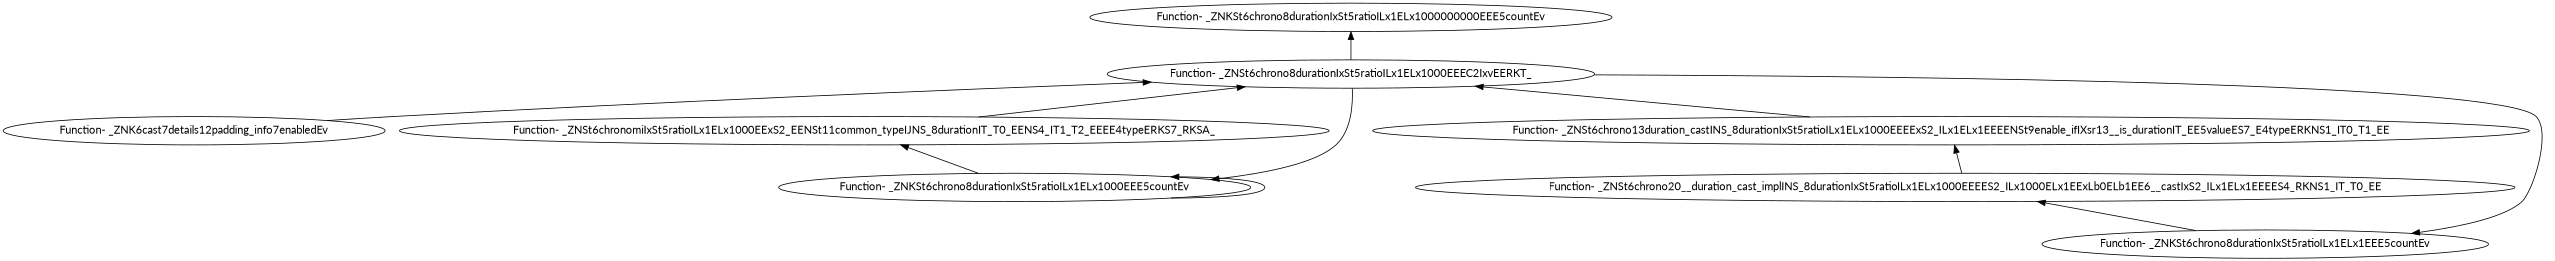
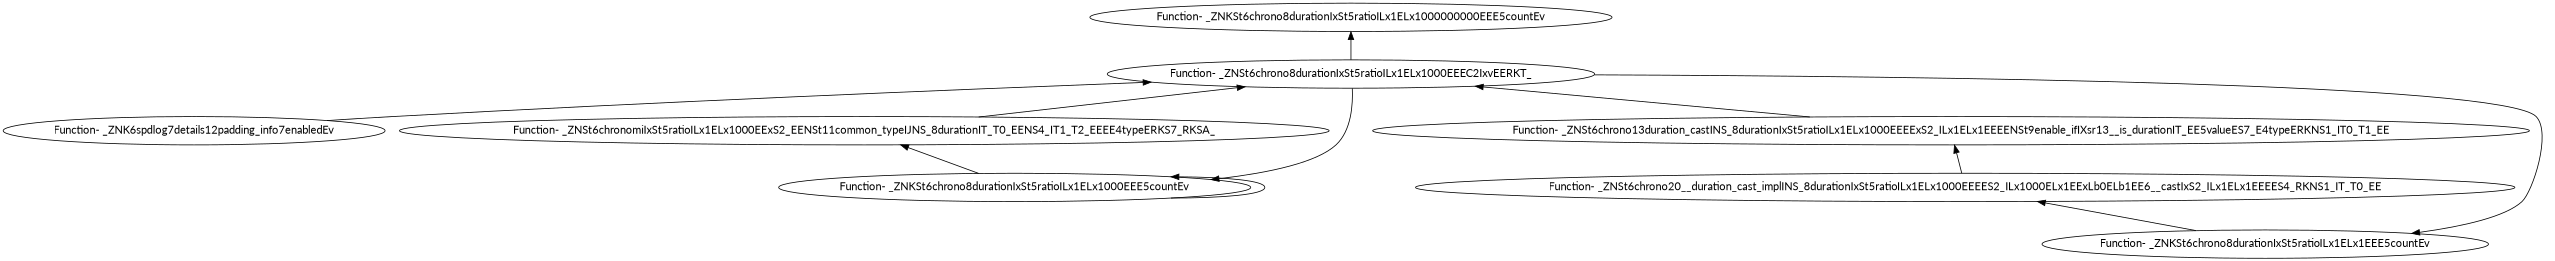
(194, 131) -> (194, 131)
